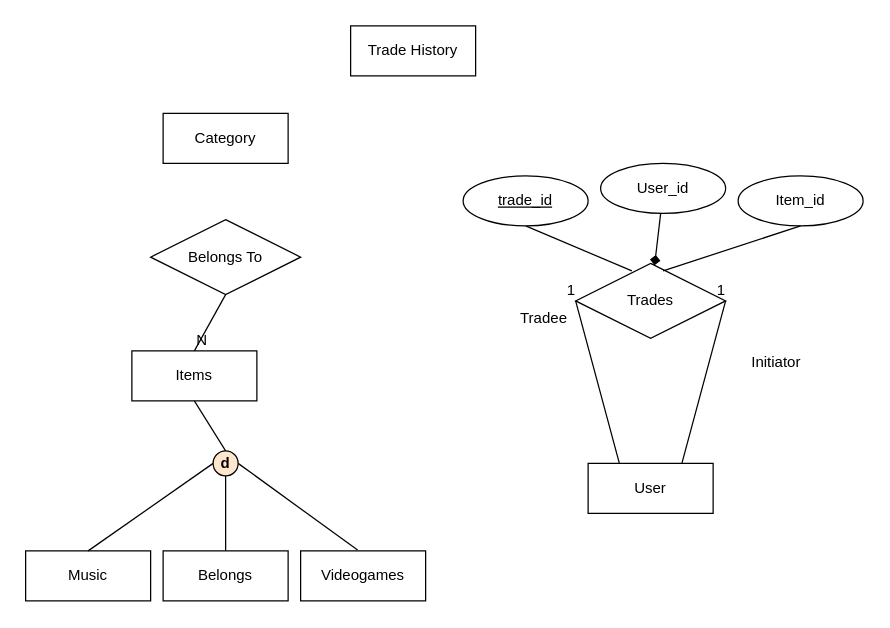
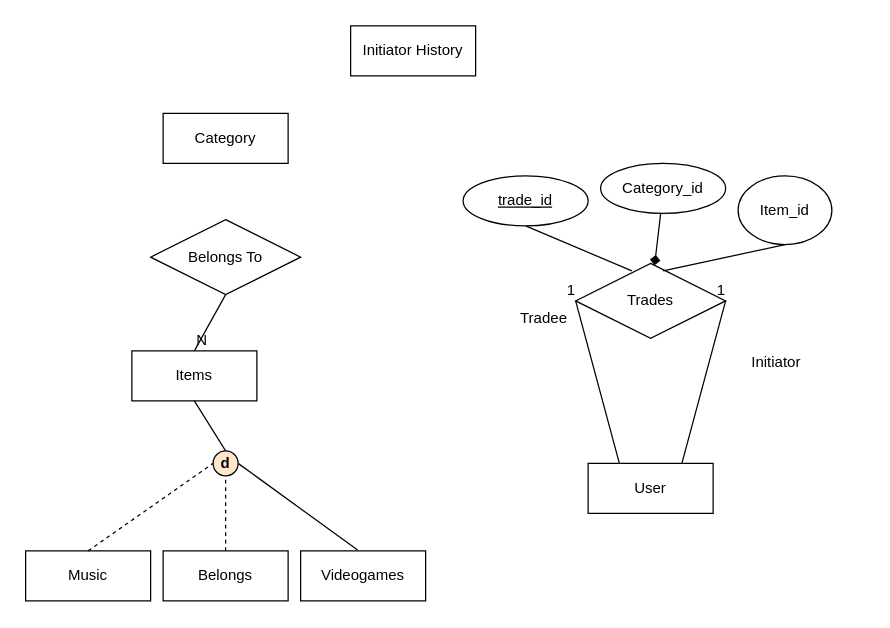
(413, 51) -> (413, 51)
(663, 188) -> (663, 188)
(801, 201) -> (785, 210)
(151, 507) -> (151, 507)
(226, 512) -> (226, 512)
